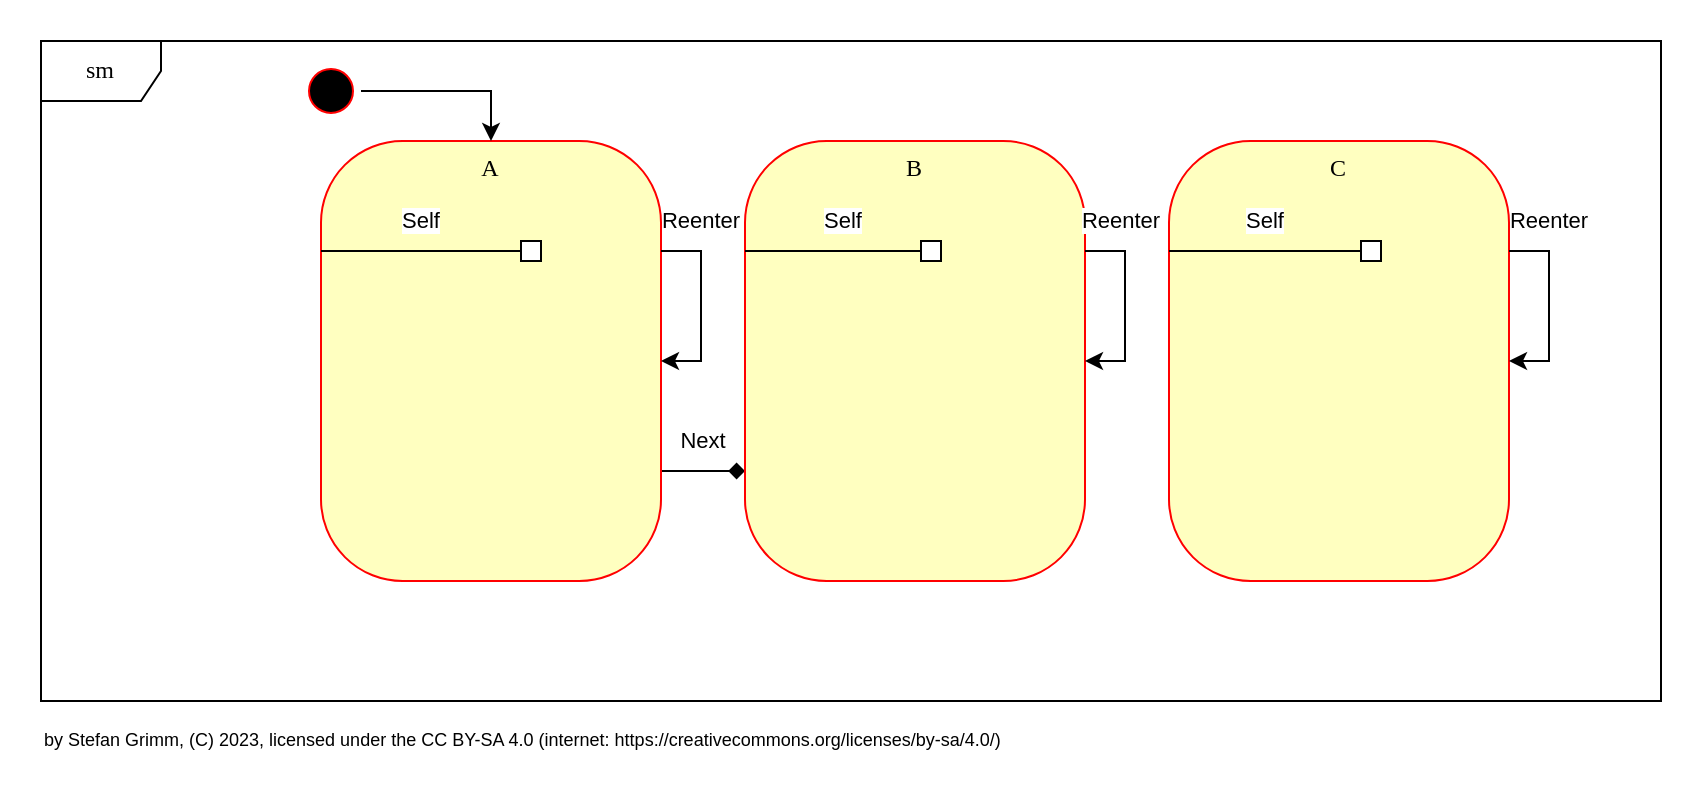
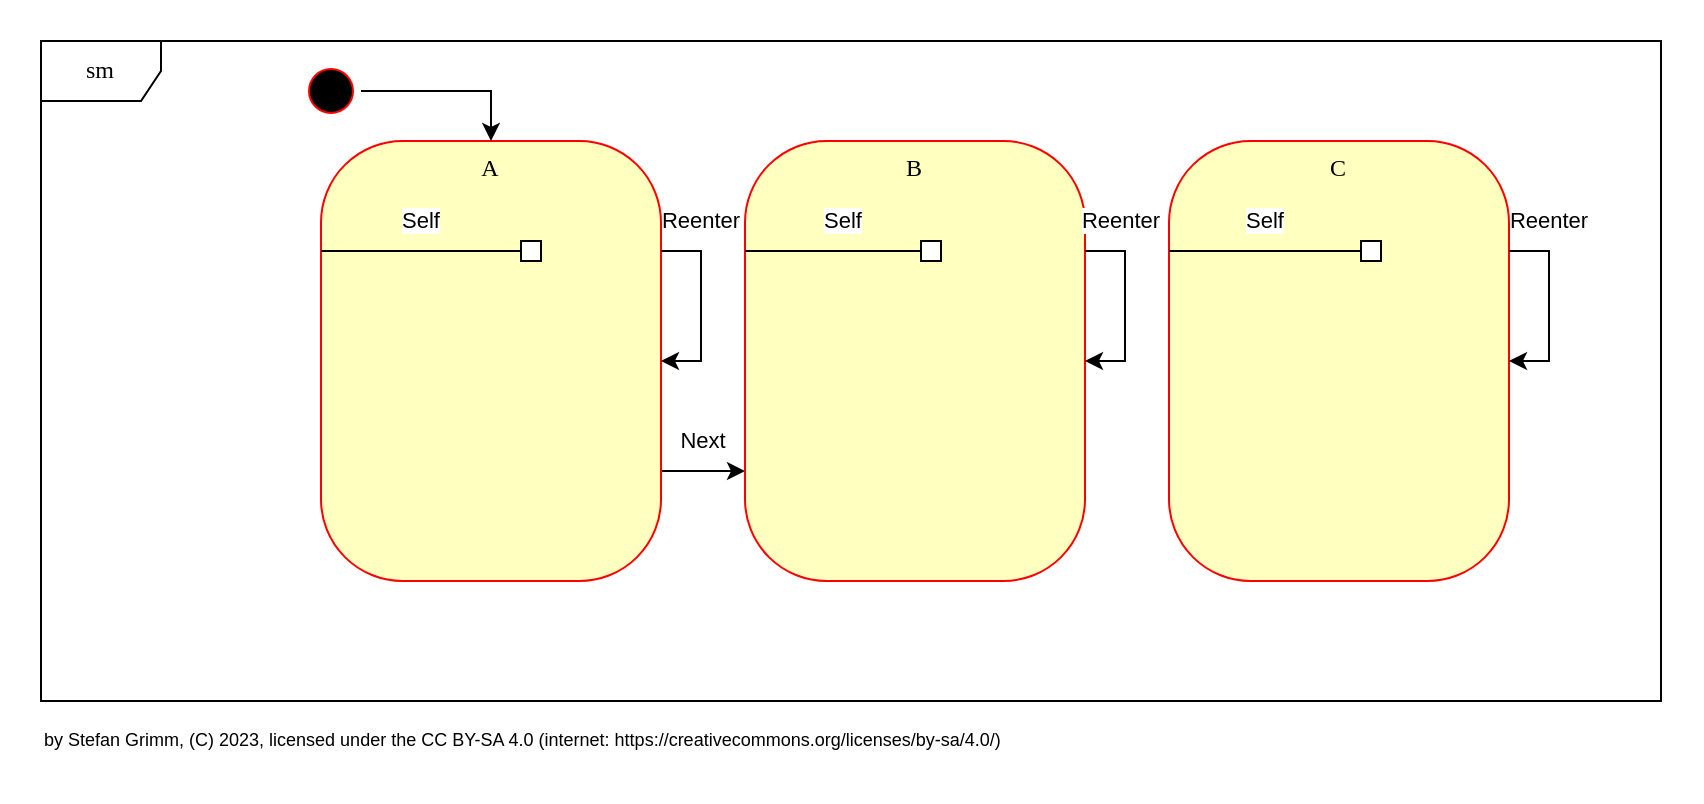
(728, 471) -> (729, 471)
